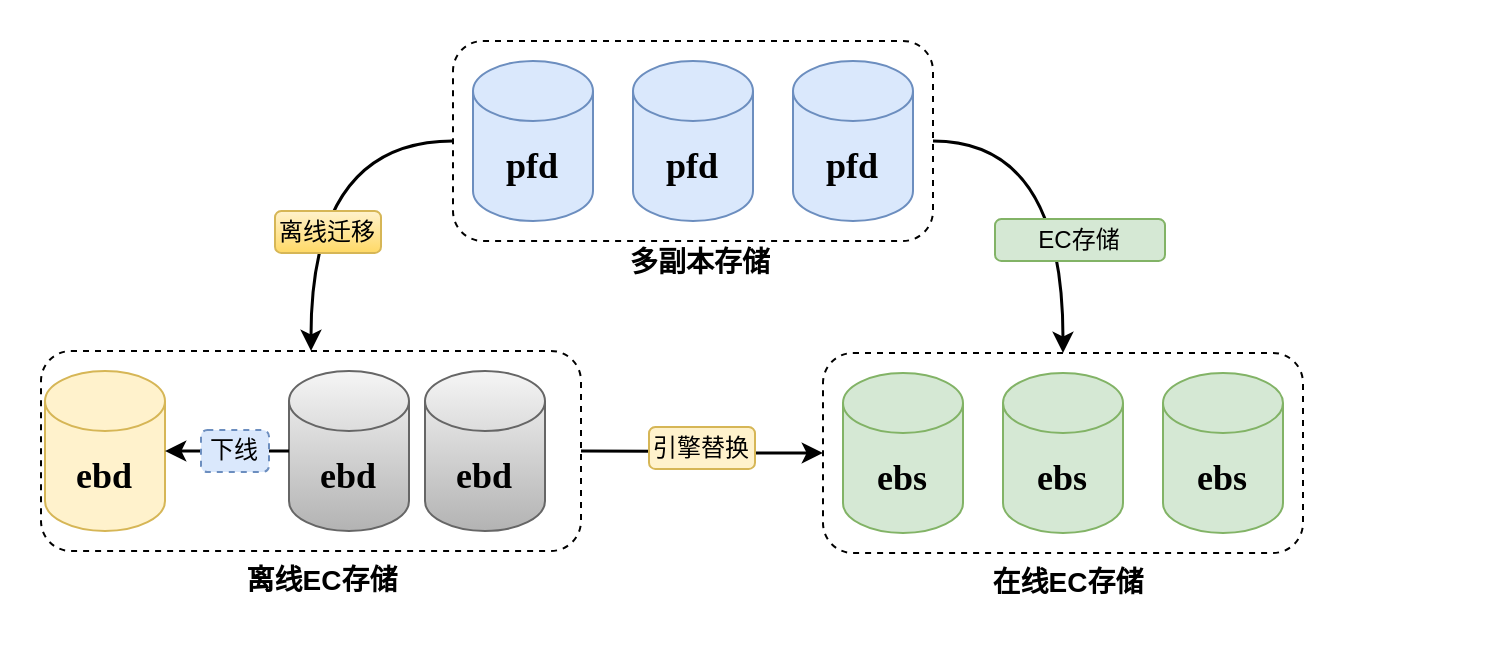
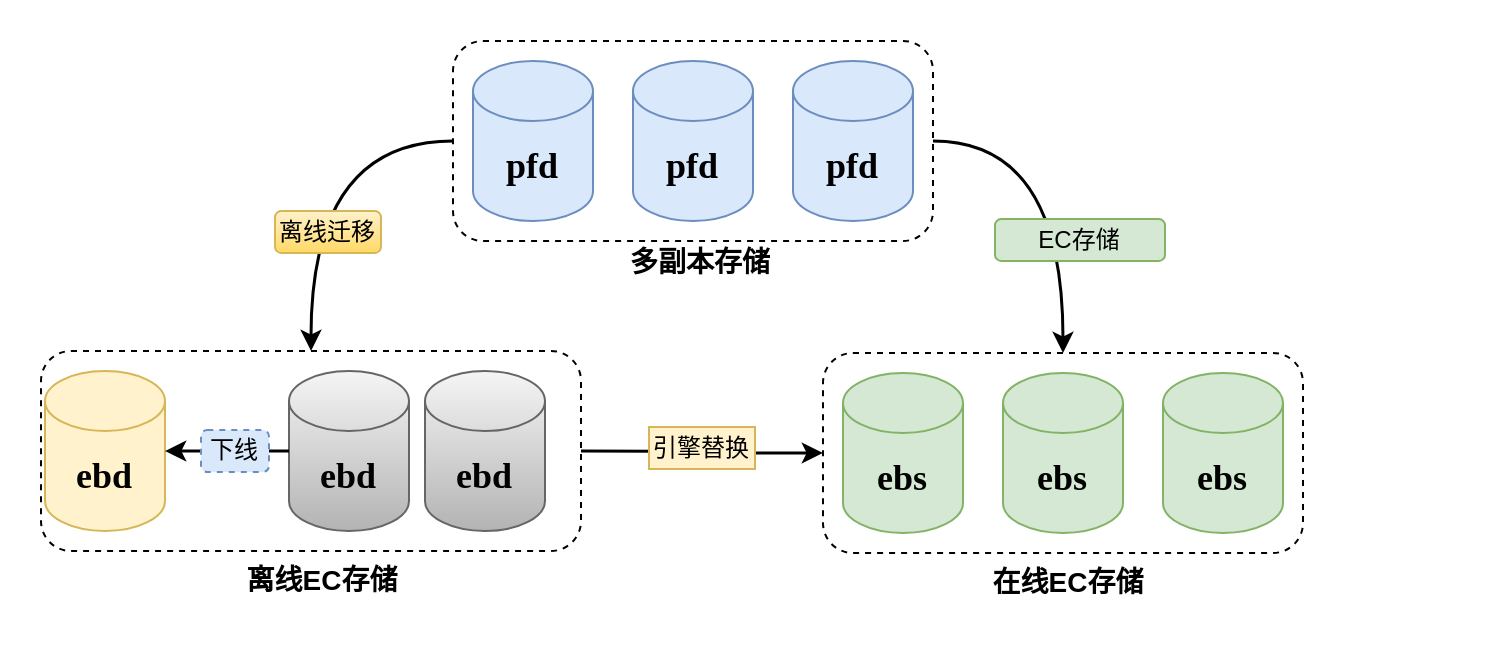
(702, 448) -> (702, 448)
